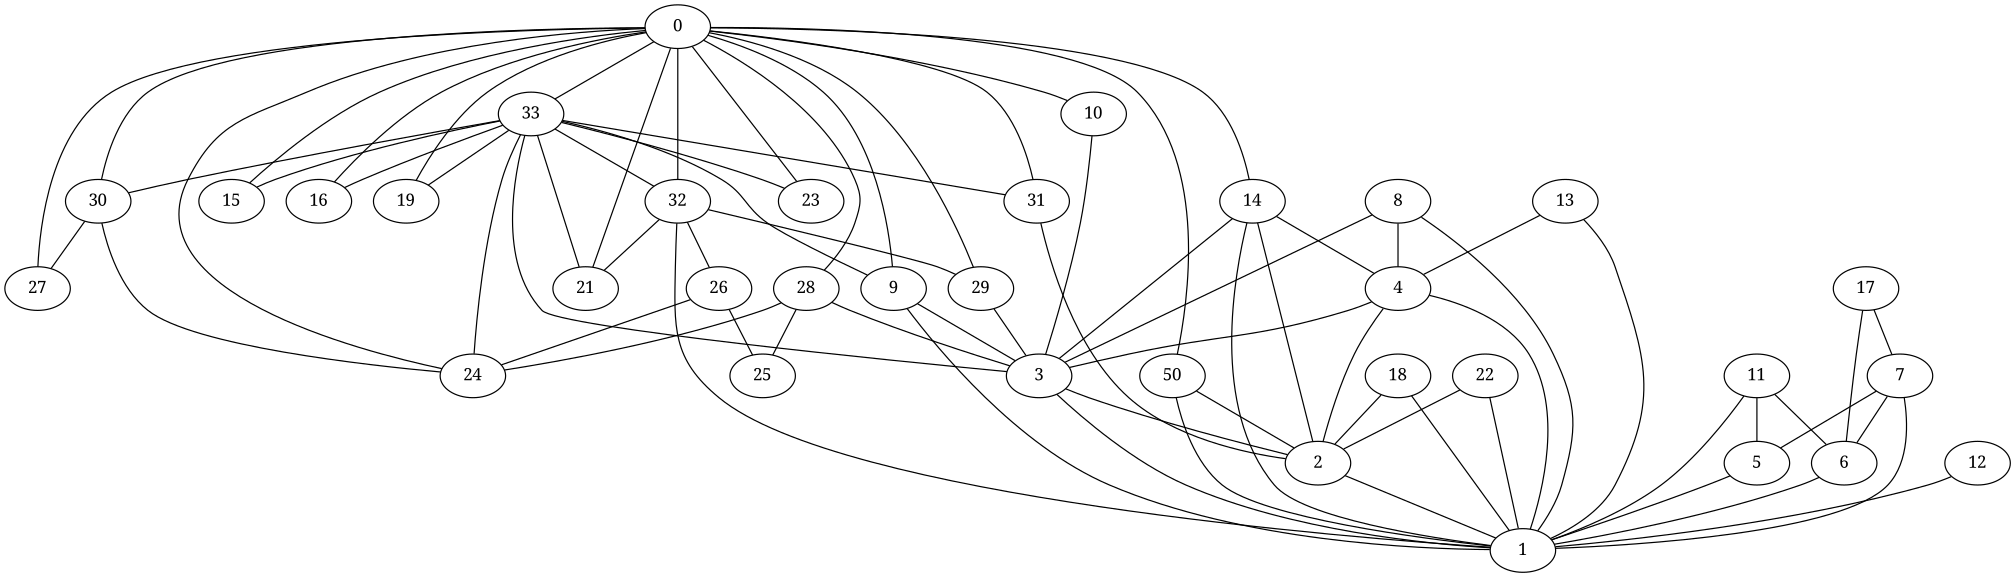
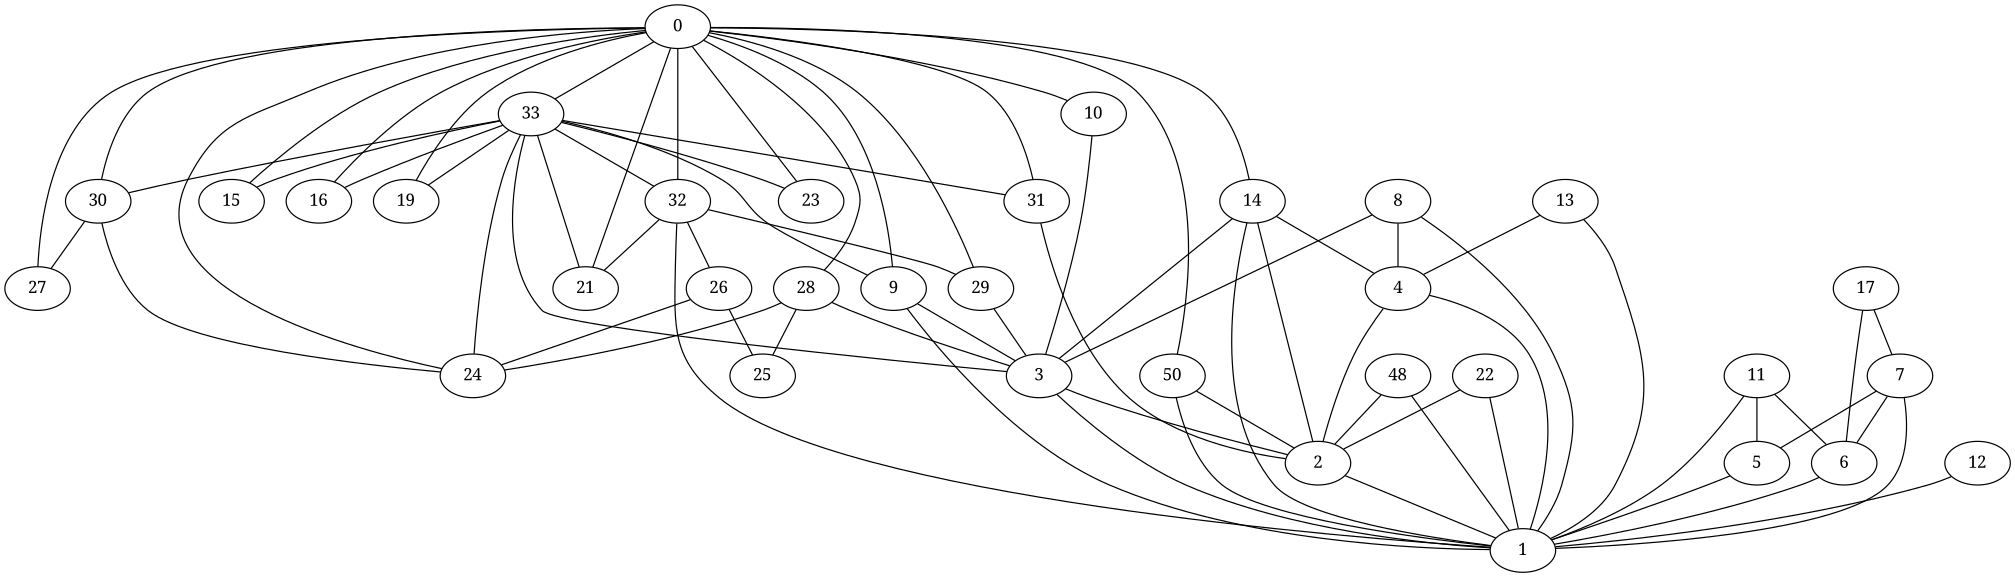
(1221, 338) -> none
(1398, 376) -> (1398, 376)
